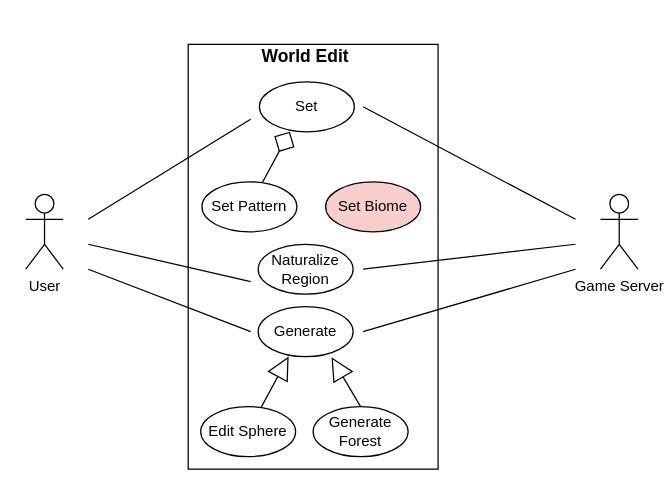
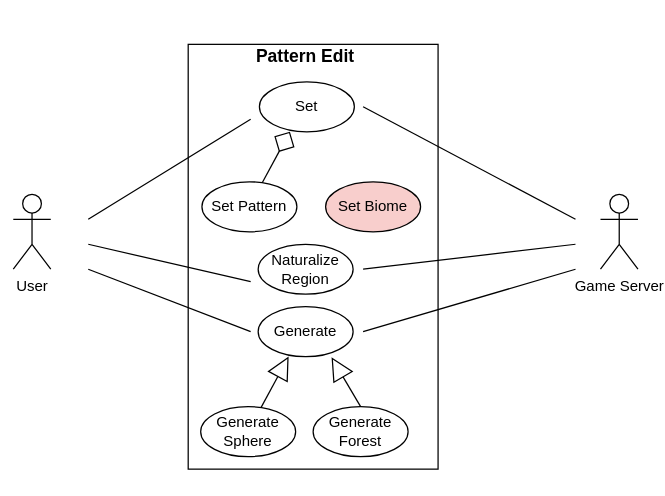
(306, 57) -> (306, 57)
(44, 232) -> (32, 232)
(248, 432) -> (248, 432)
